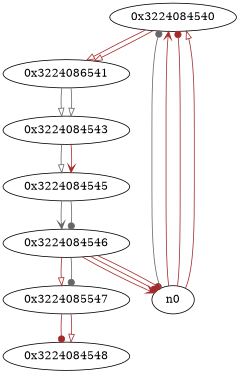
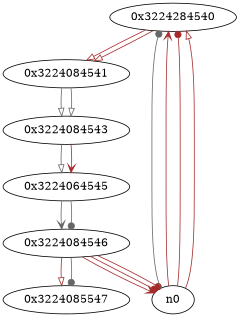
(173, 17) -> (173, 17)
(66, 74) -> (66, 74)
(66, 187) -> (66, 187)
(66, 356) -> none
